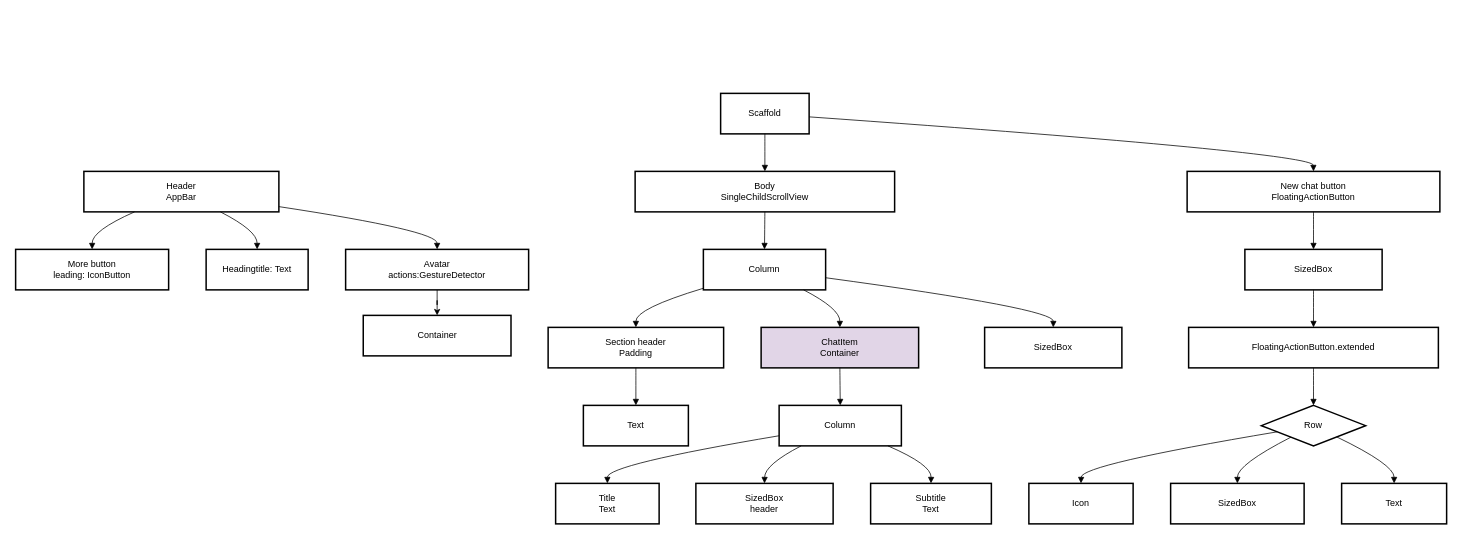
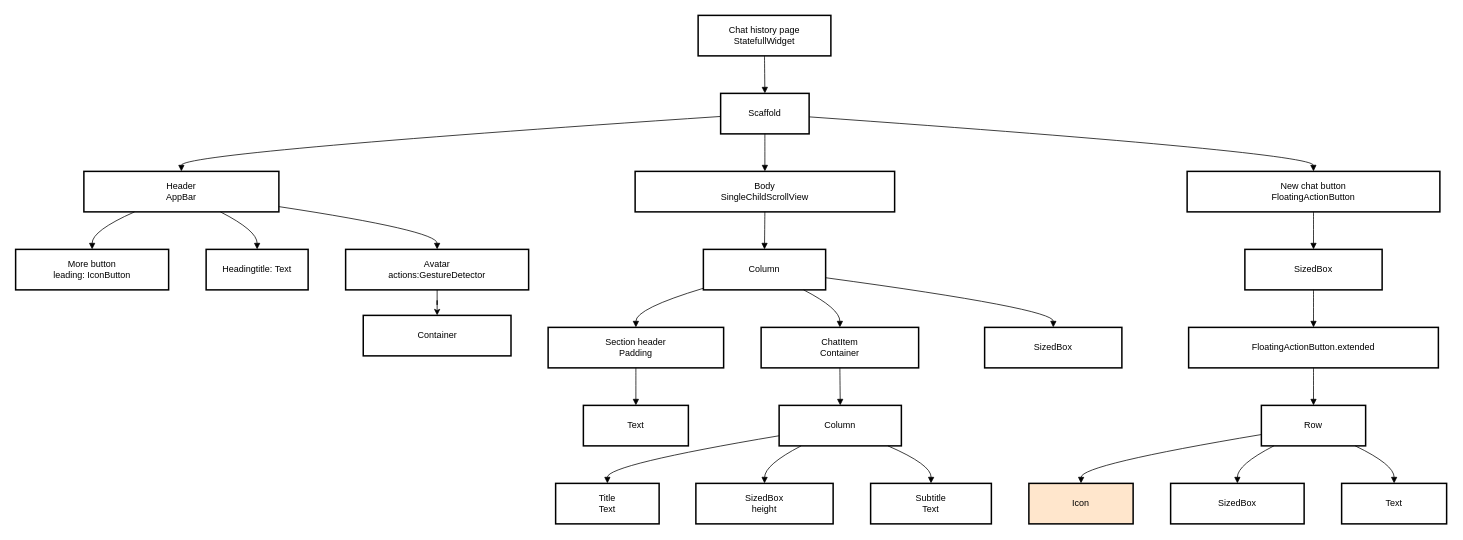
none -> (764, 36)
none -> (764, 71)
none -> (451, 136)
(840, 348) -> (840, 348)
(1313, 426) -> (1313, 426)
(764, 504) -> (764, 504)
(1081, 504) -> (1081, 504)
